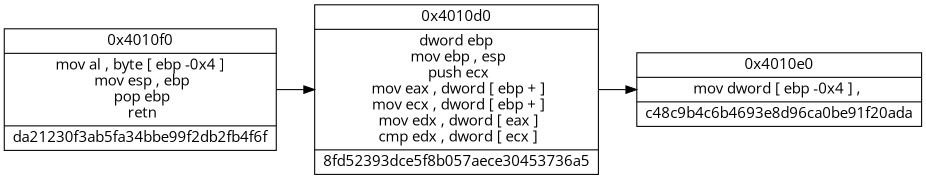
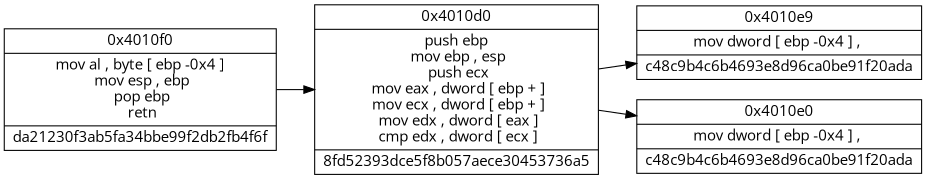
(457, 41) -> (457, 41)
none -> (779, 43)
